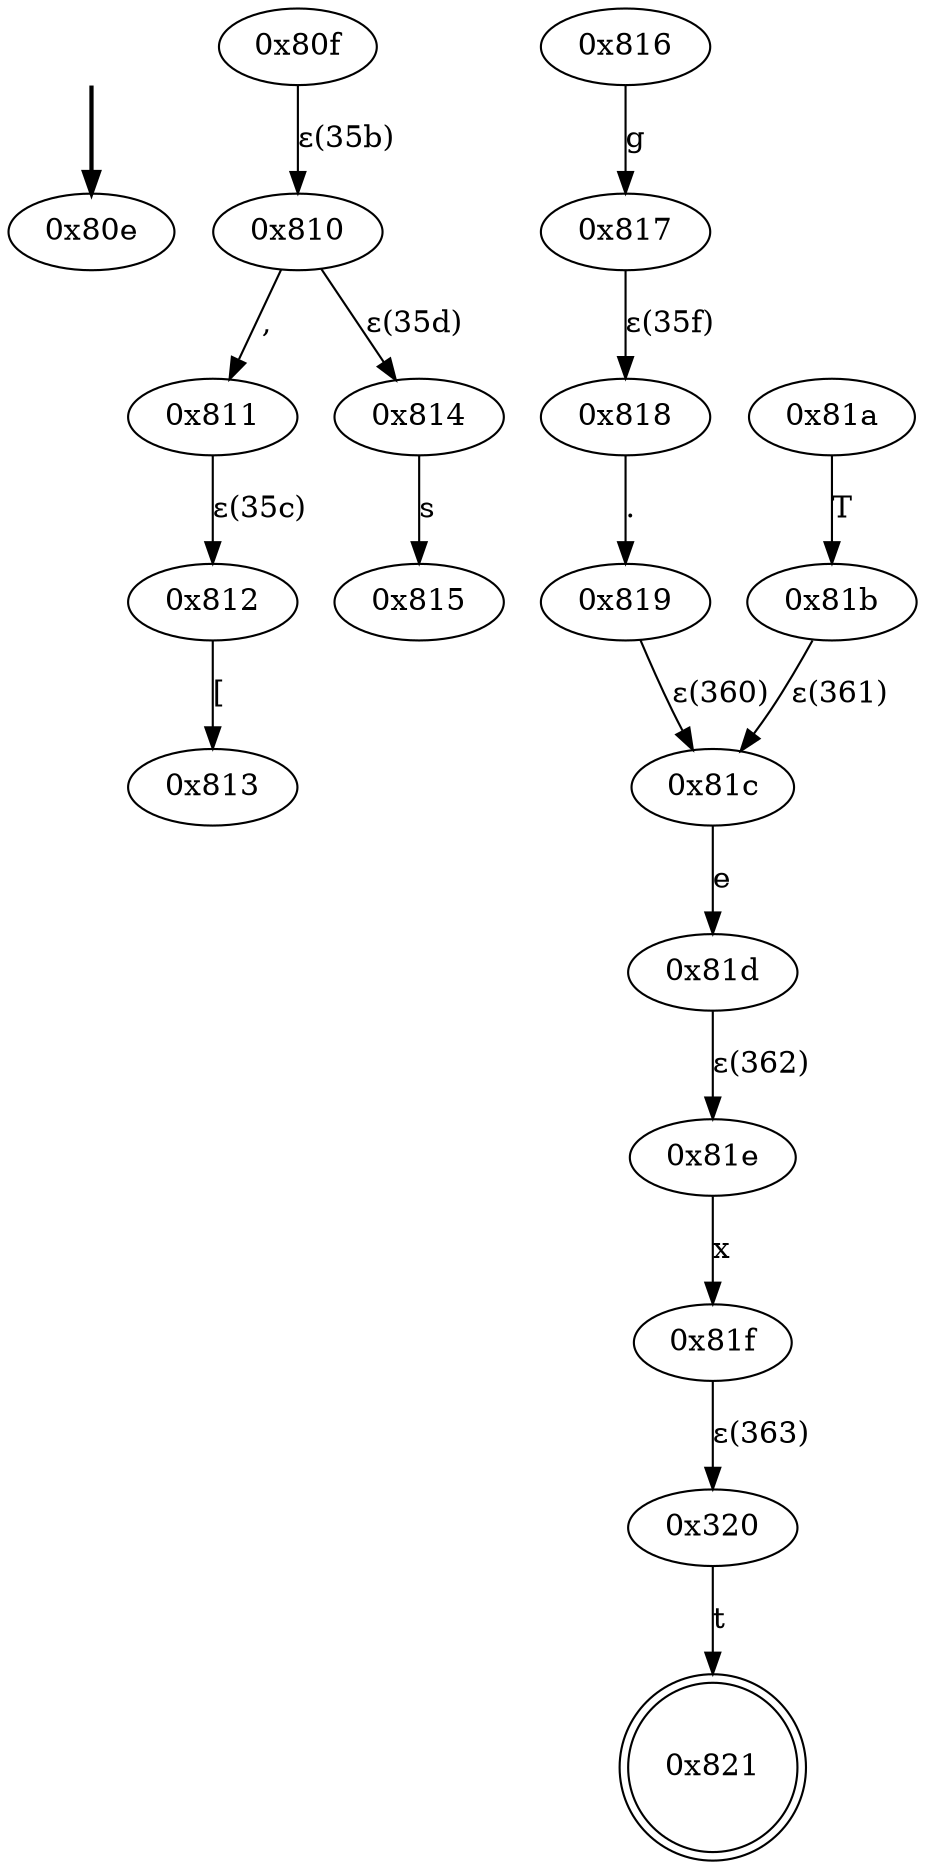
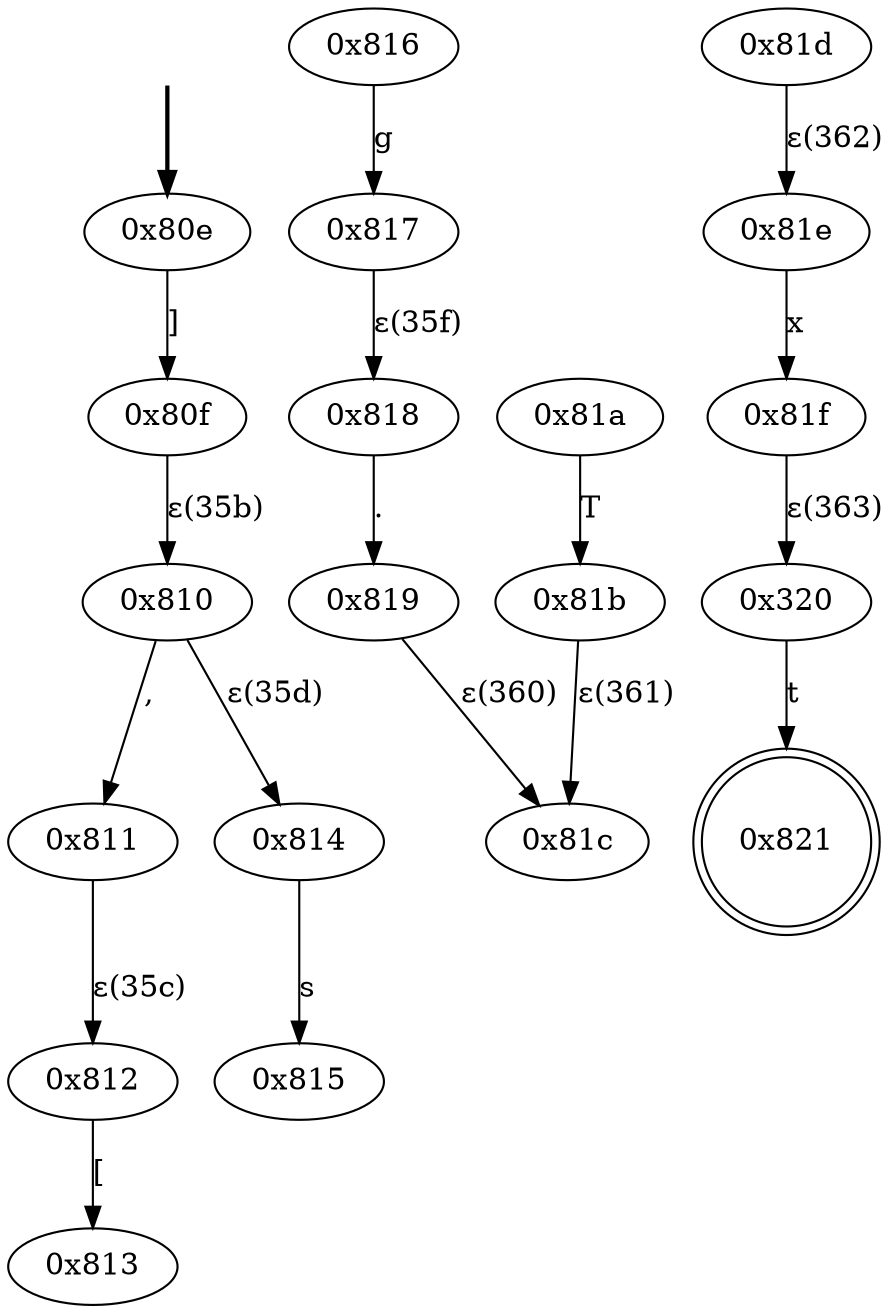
none -> (167, 314)
(713, 869) -> none
